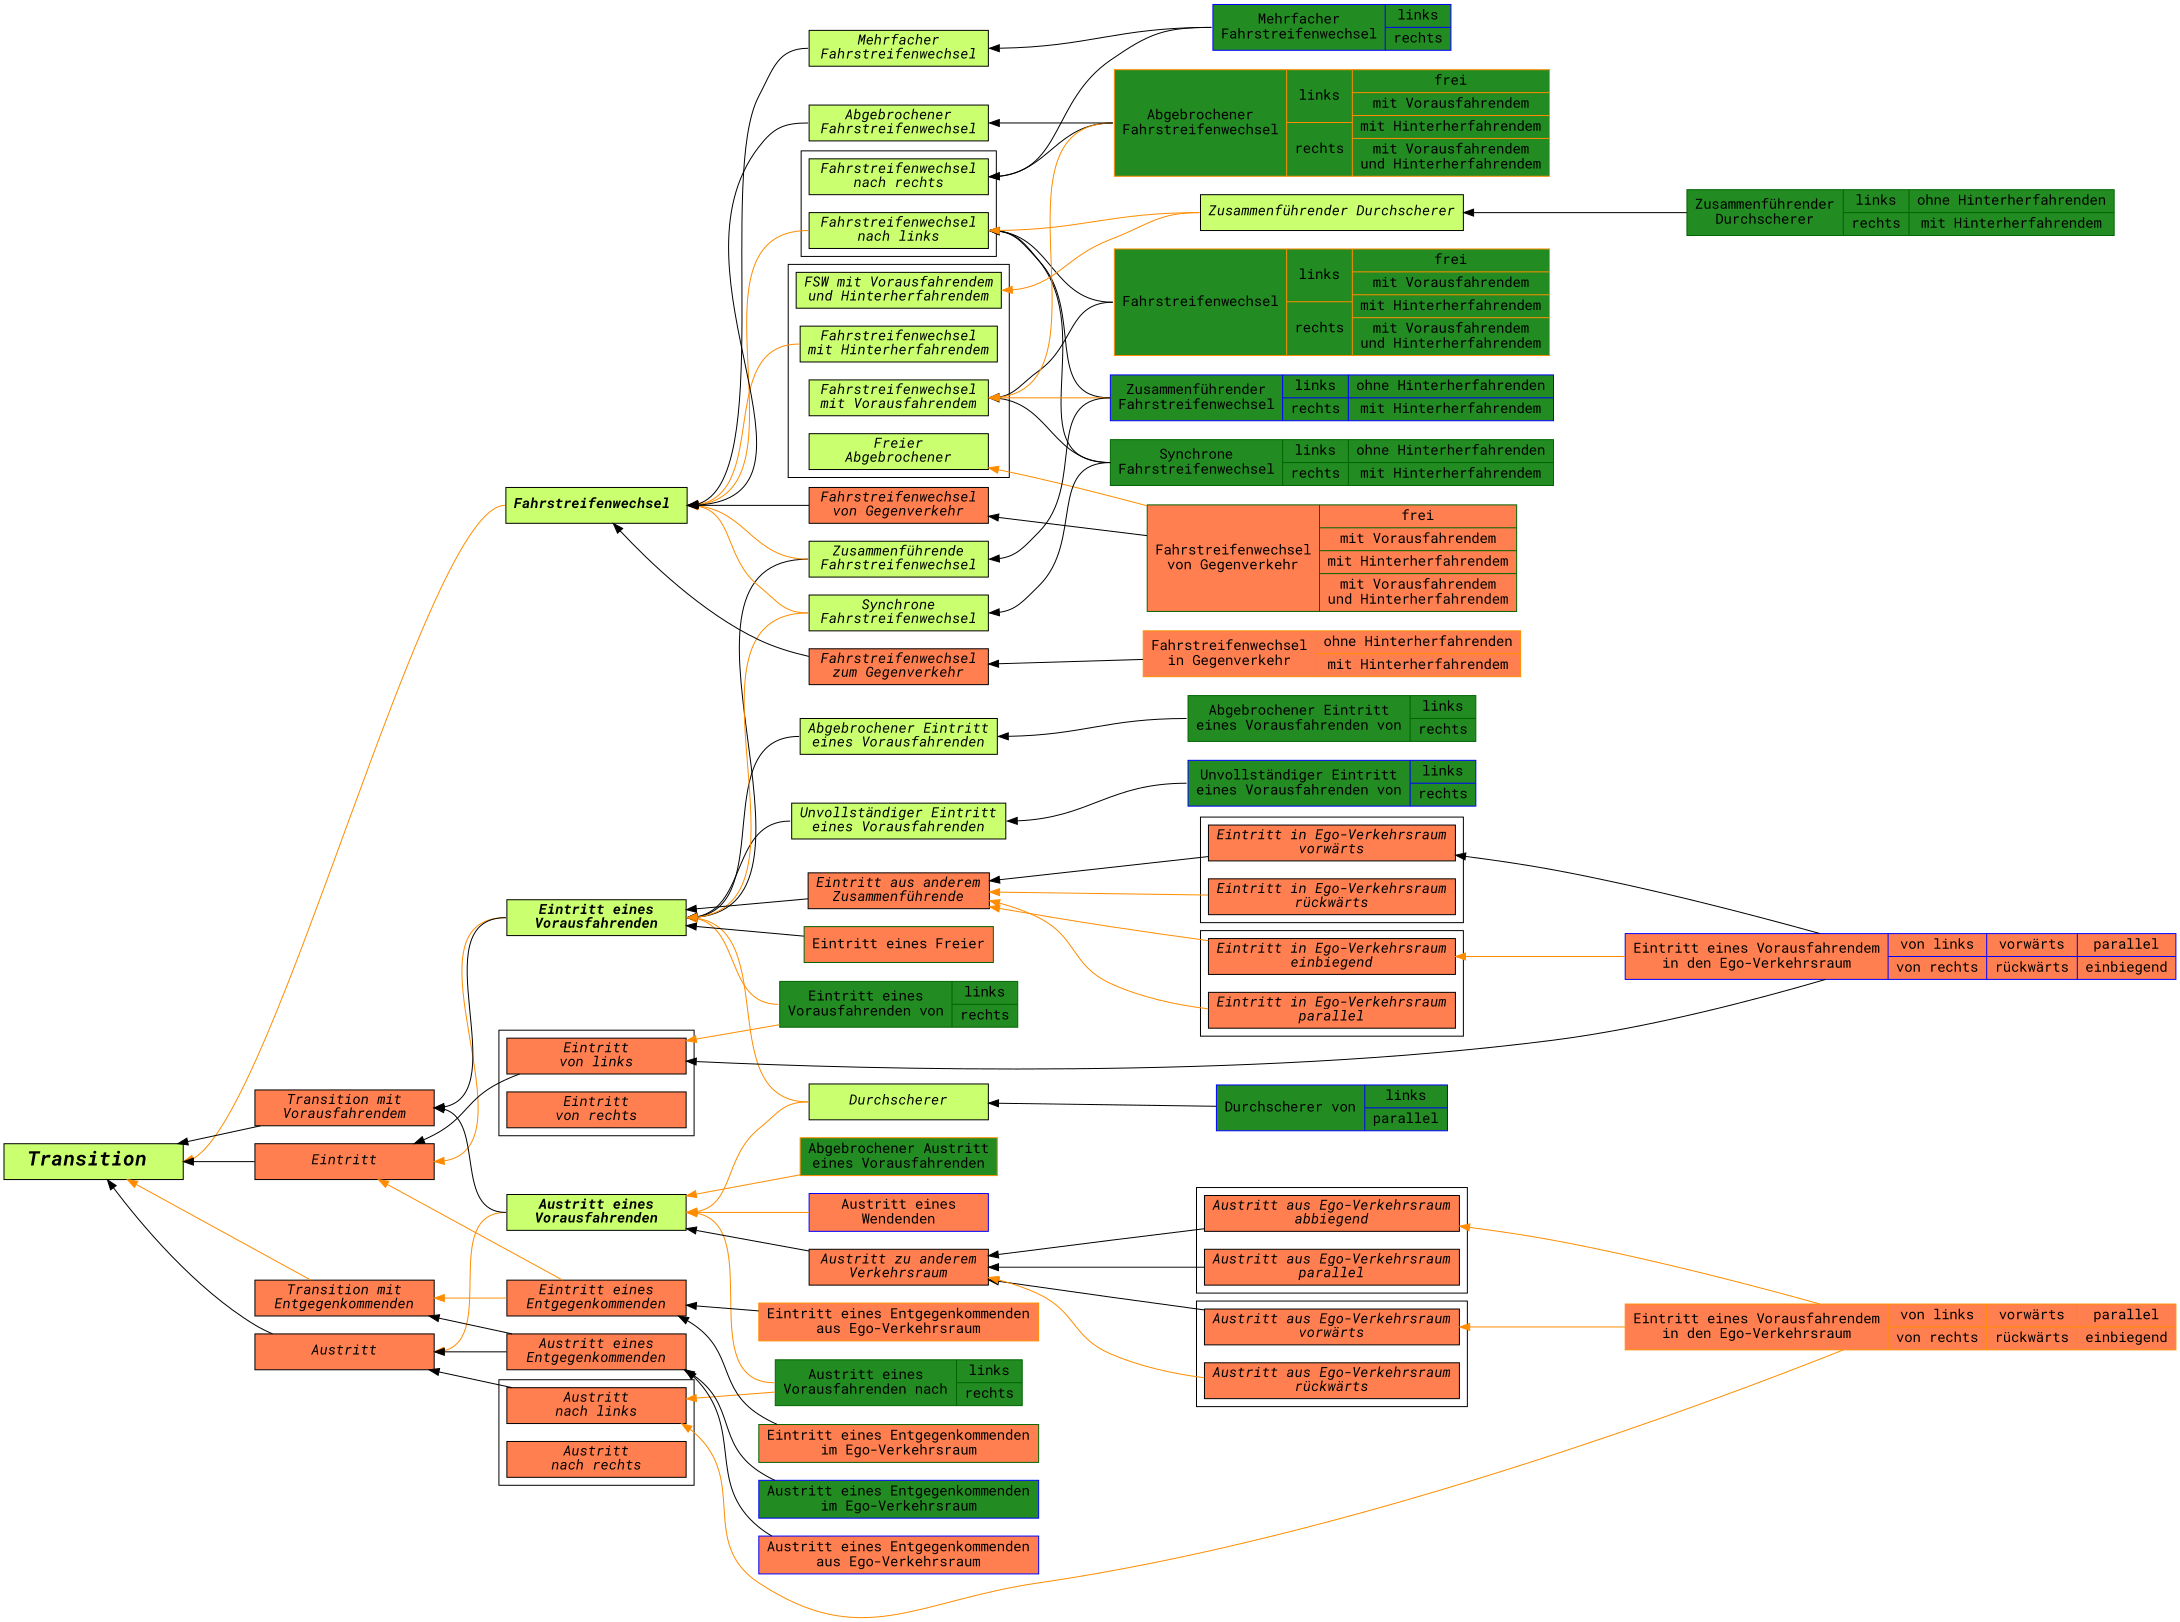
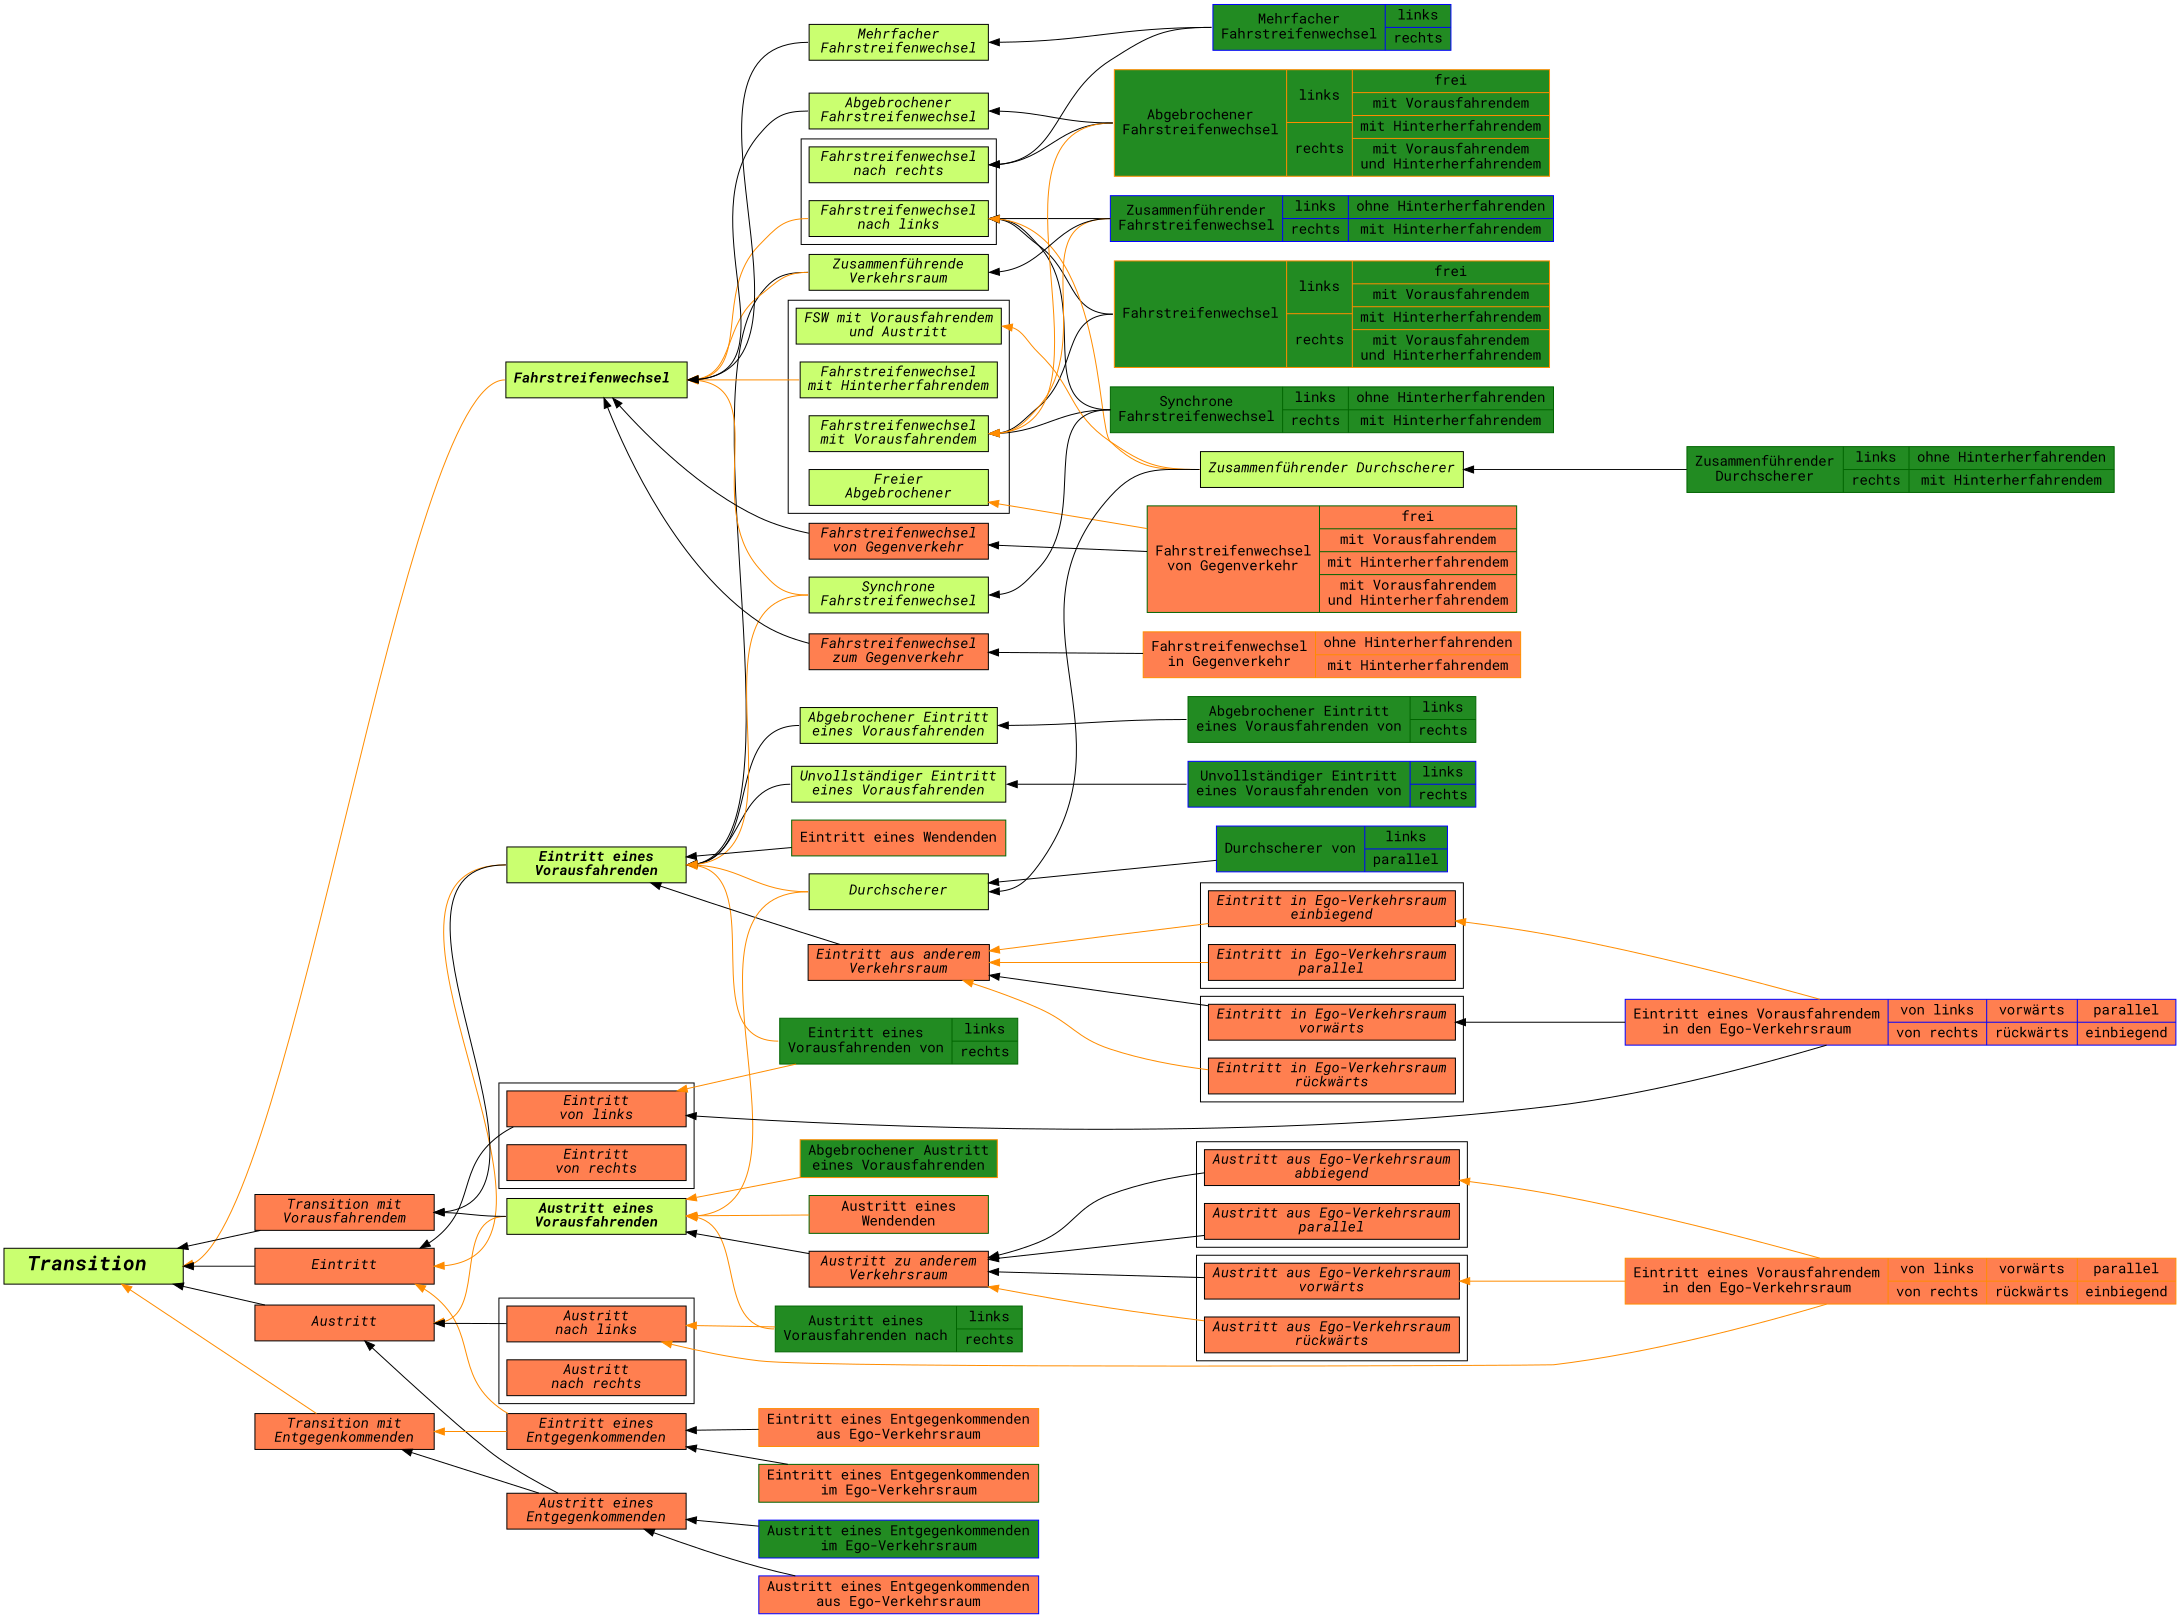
(899, 296) -> (899, 332)
(899, 565) -> (899, 278)
none -> (1069, 668)
(899, 897) -> (899, 968)
(899, 945) -> (899, 838)
(899, 1212) -> (899, 1214)
